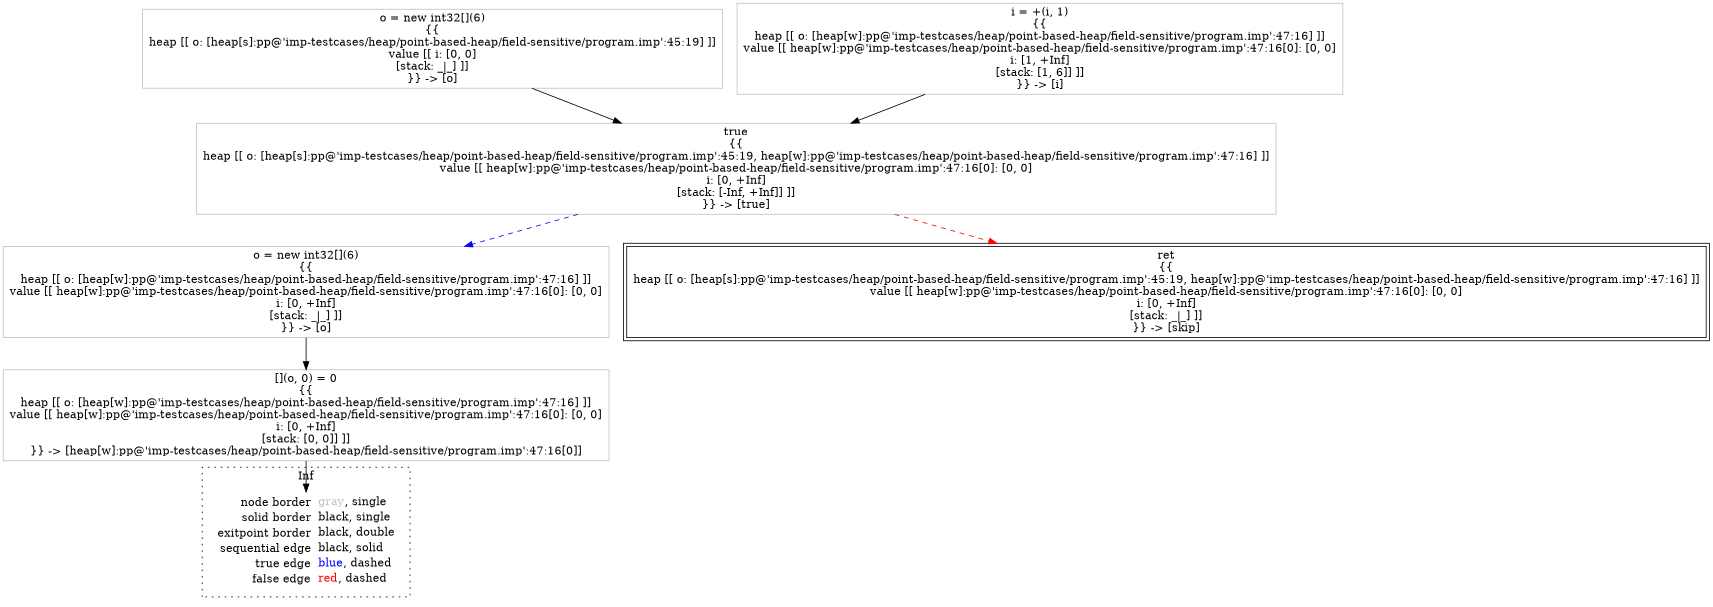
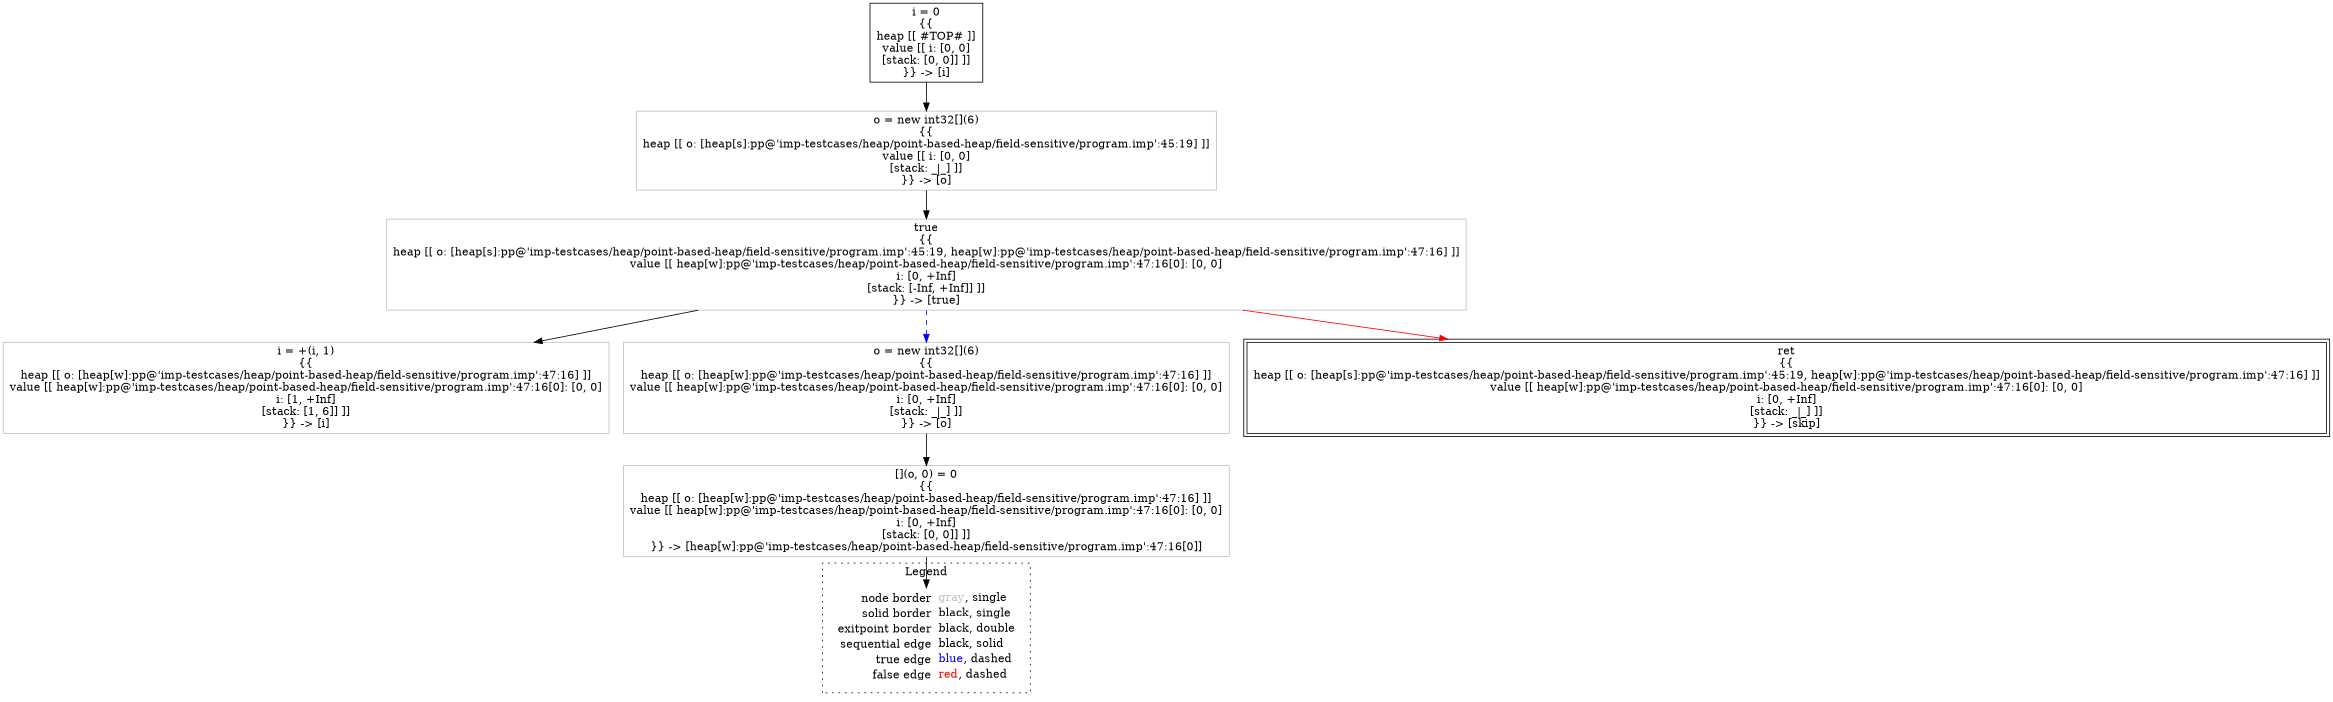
none -> (926, 43)
(892, 107) -> (620, 325)
(942, 228) -> (1341, 324)
(306, 476) -> (926, 572)
